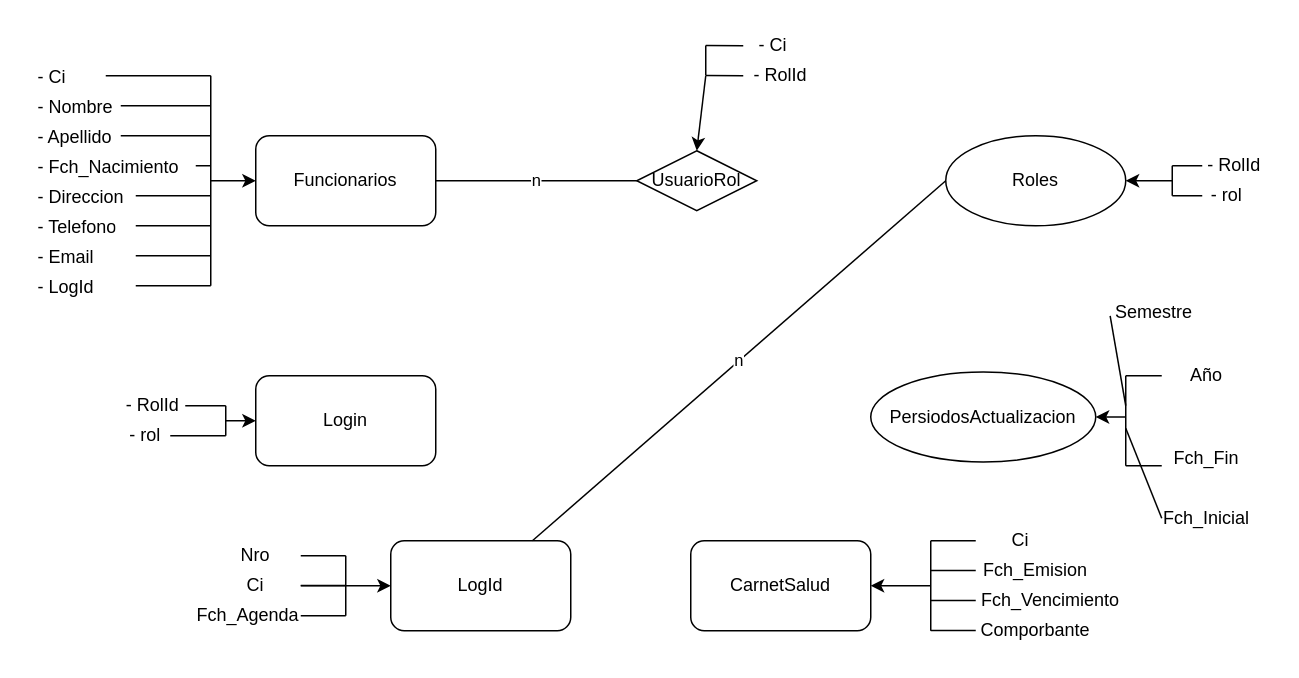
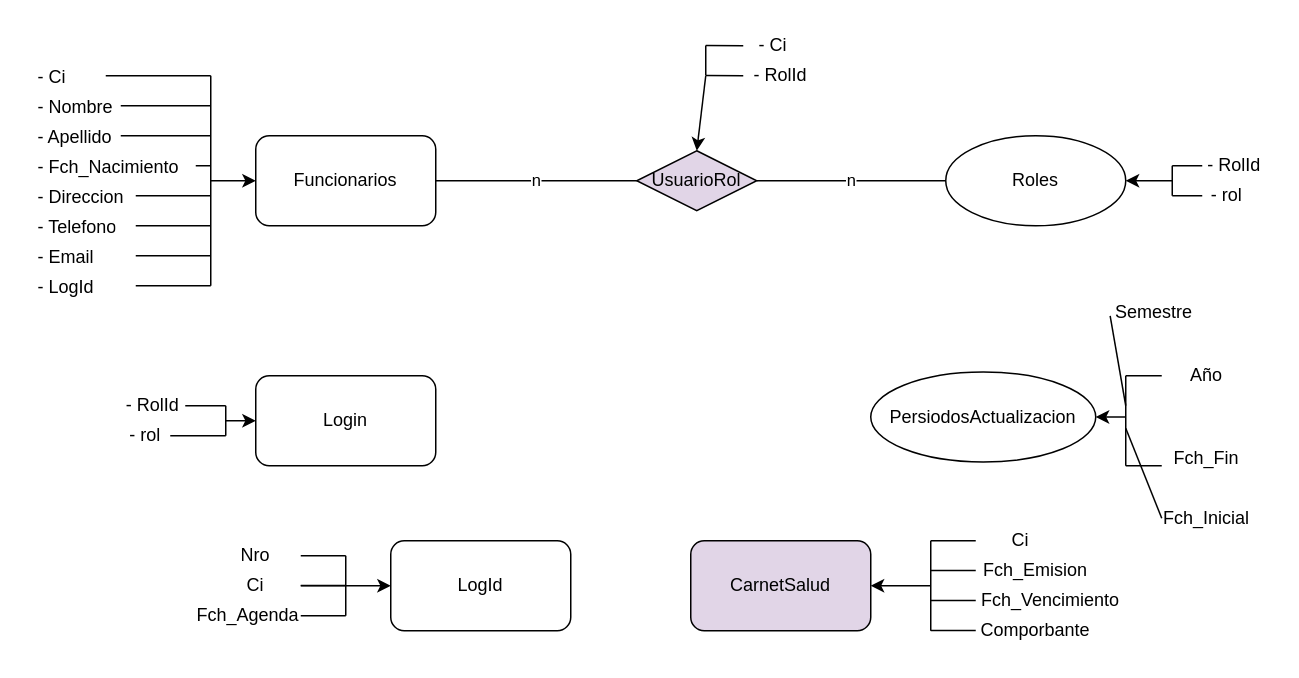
(697, 181) -> (697, 181)
(739, 361) -> (852, 181)
(781, 586) -> (781, 586)
